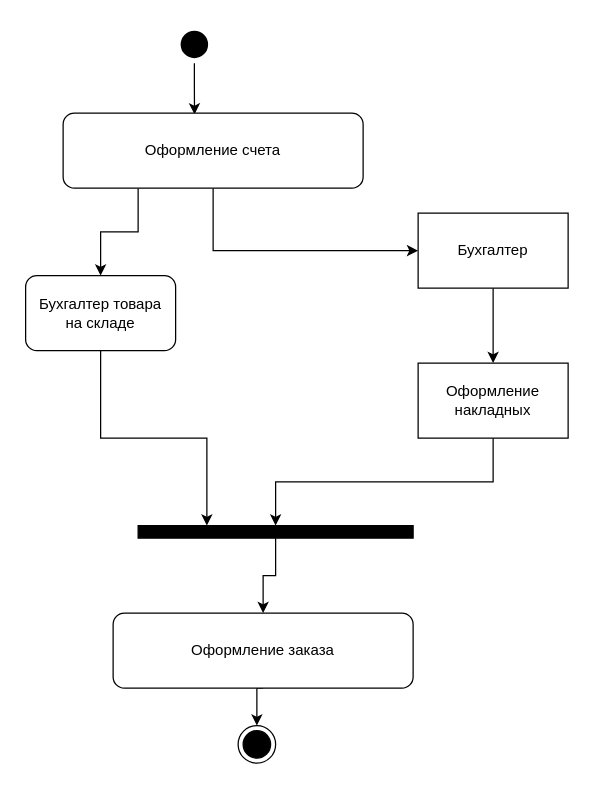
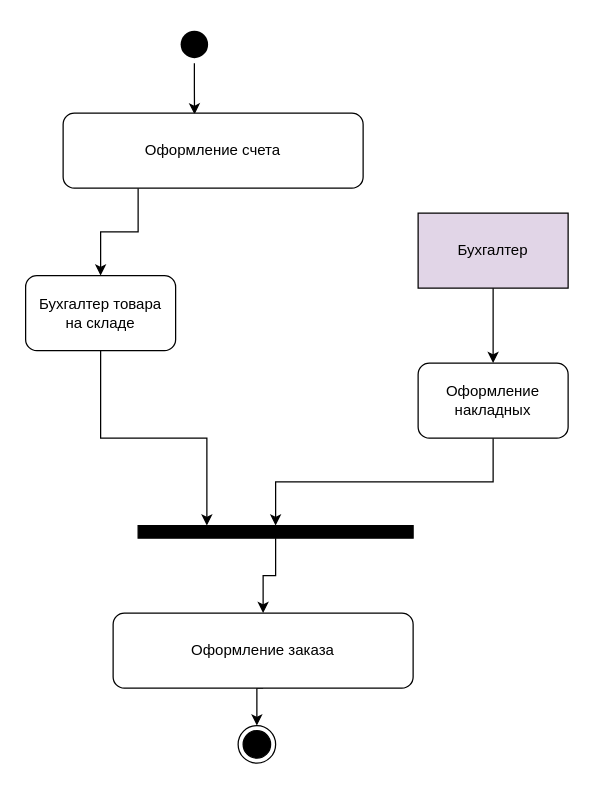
(280, 251) -> none
(493, 251) -> (493, 251)
(493, 401) -> (493, 401)
